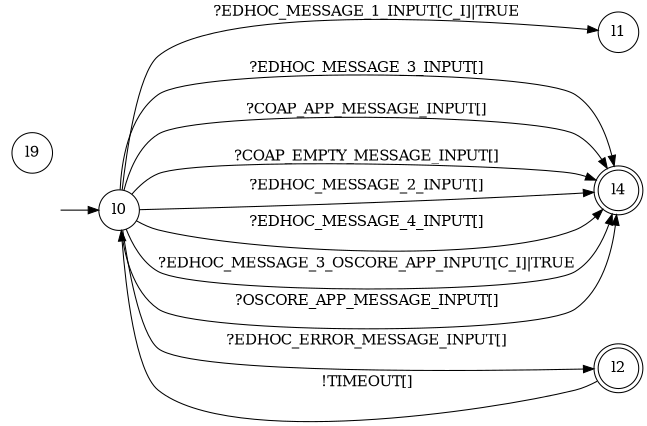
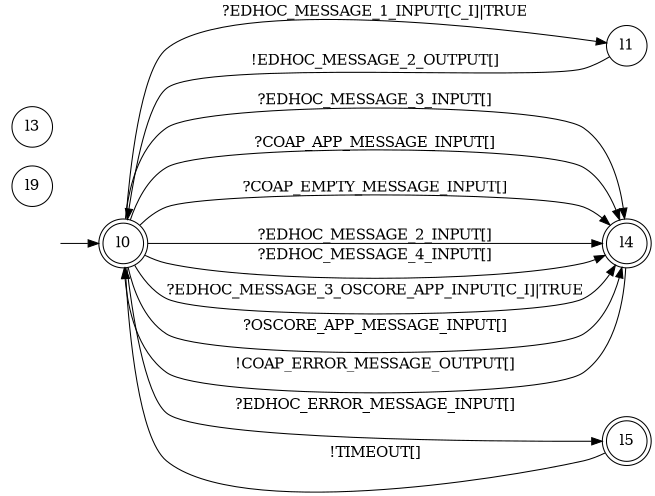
none -> (325, 73)
none -> (32, 127)
(119, 210) -> (123, 243)
(618, 368) -> (627, 441)
none -> (380, 393)
